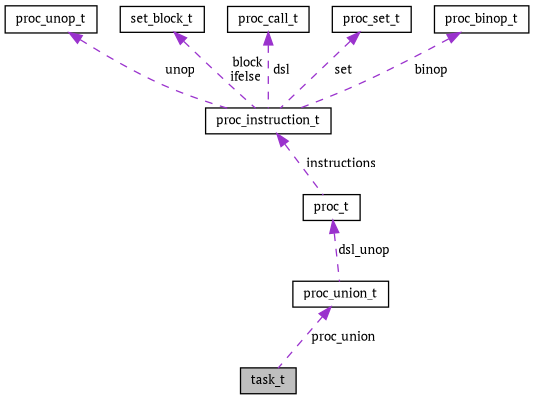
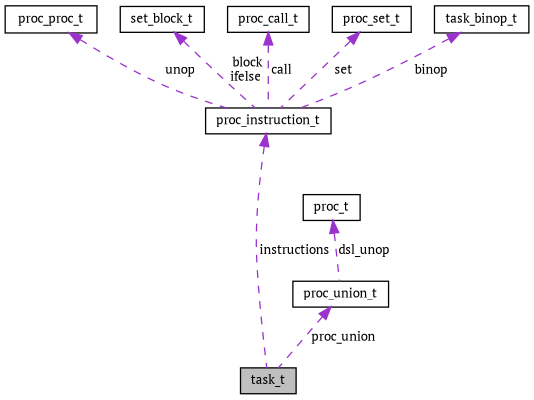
(51, 19) -> (51, 19)
(482, 19) -> (482, 19)
(281, 70) -> (281, 70)
(304, 170) -> (257, 257)
